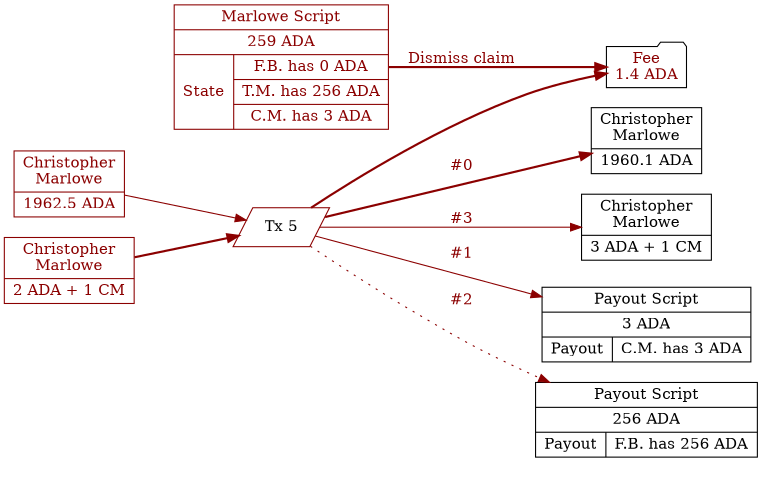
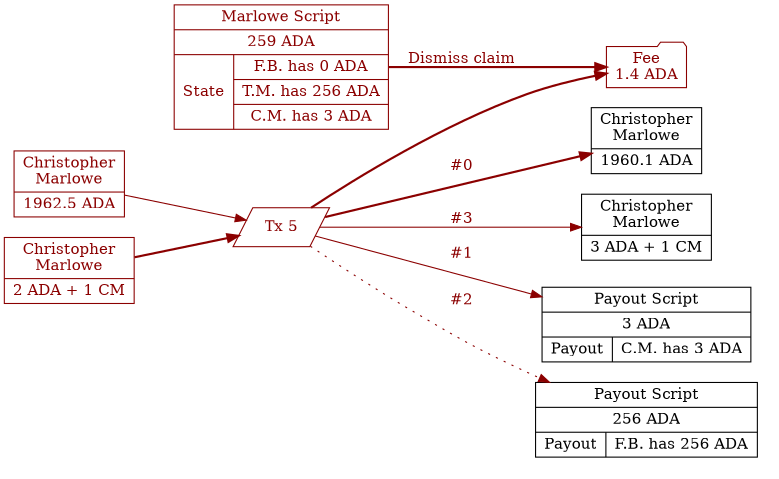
(646, 67) -> (646, 67)
(281, 227) -> (281, 227)
